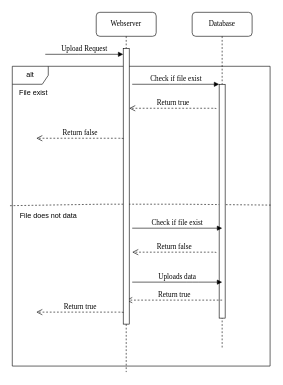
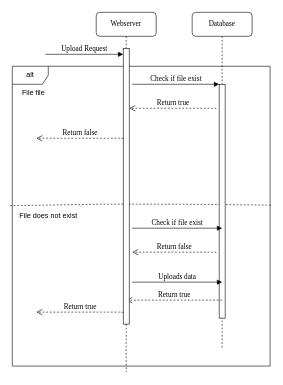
(34, 93) -> (34, 93)
(49, 216) -> (49, 216)
